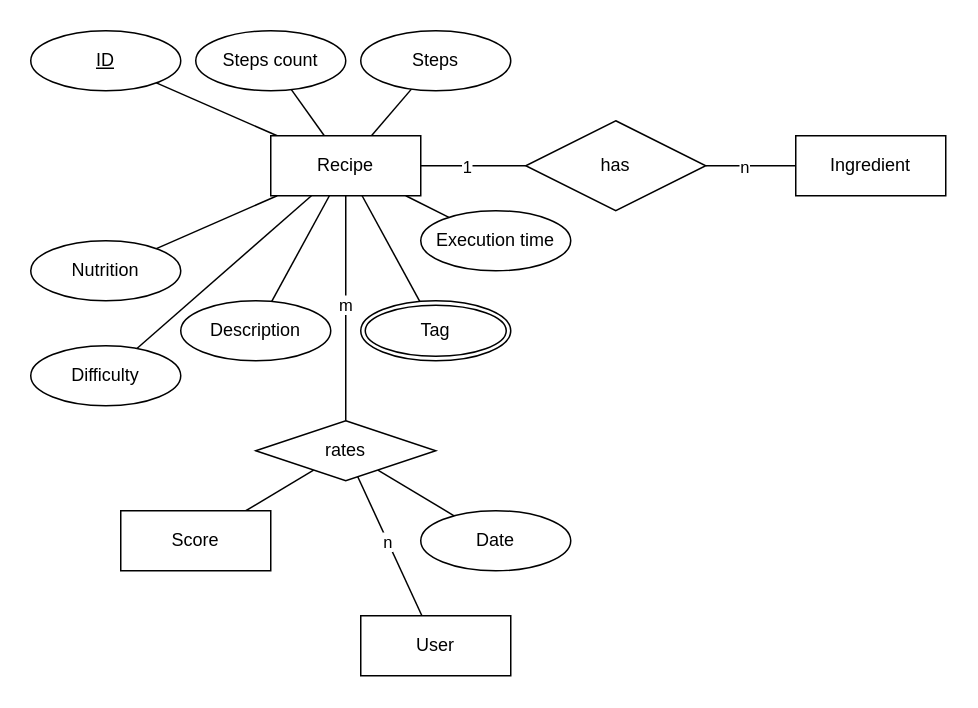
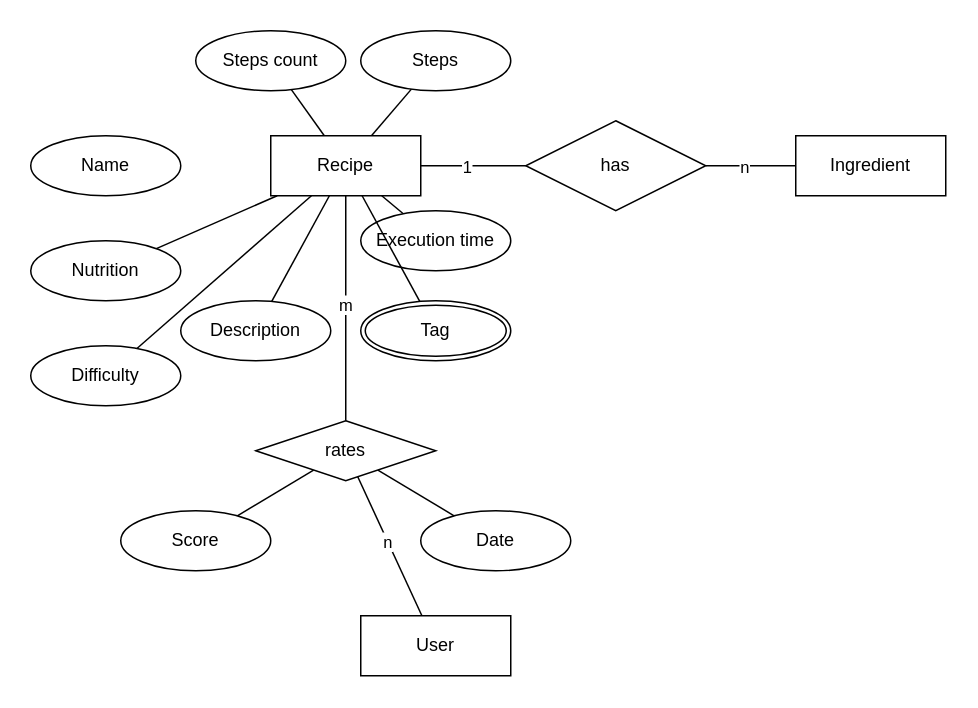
(106, 61) -> none
(217, 110) -> none
none -> (106, 166)
(496, 241) -> (436, 241)
(196, 541) -> (196, 541)
